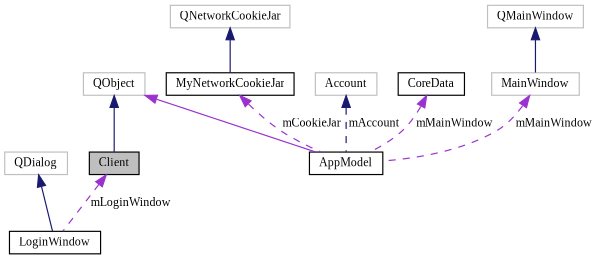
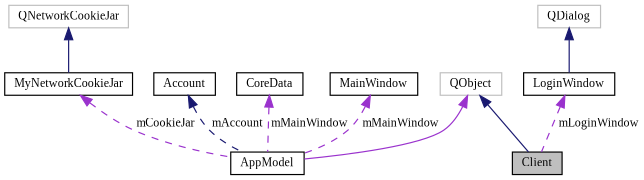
(535, 17) -> none
(346, 84) -> (185, 84)
(535, 84) -> (374, 84)
(81, 208) -> (551, 129)
